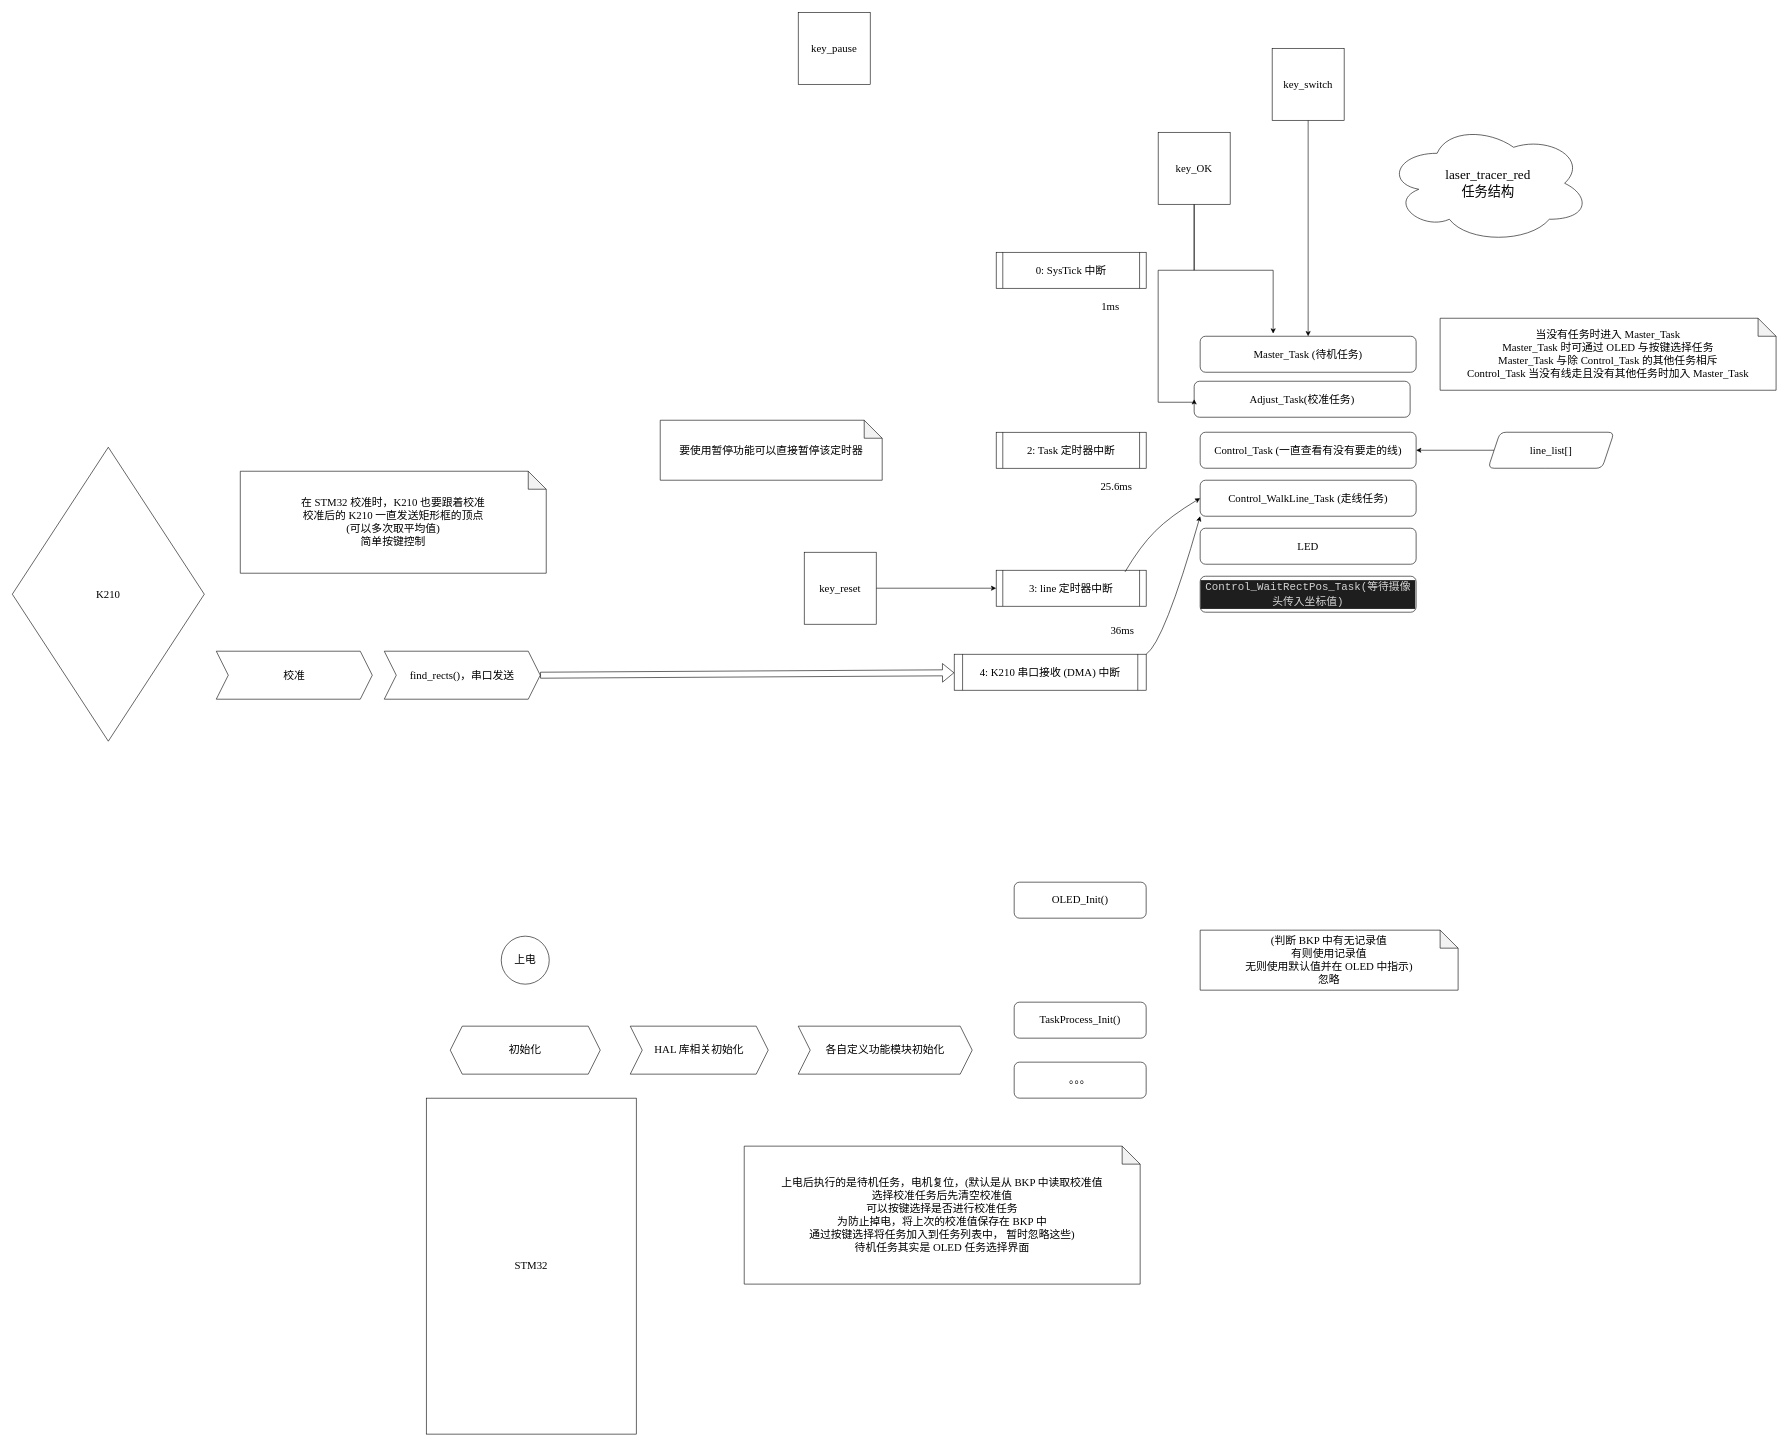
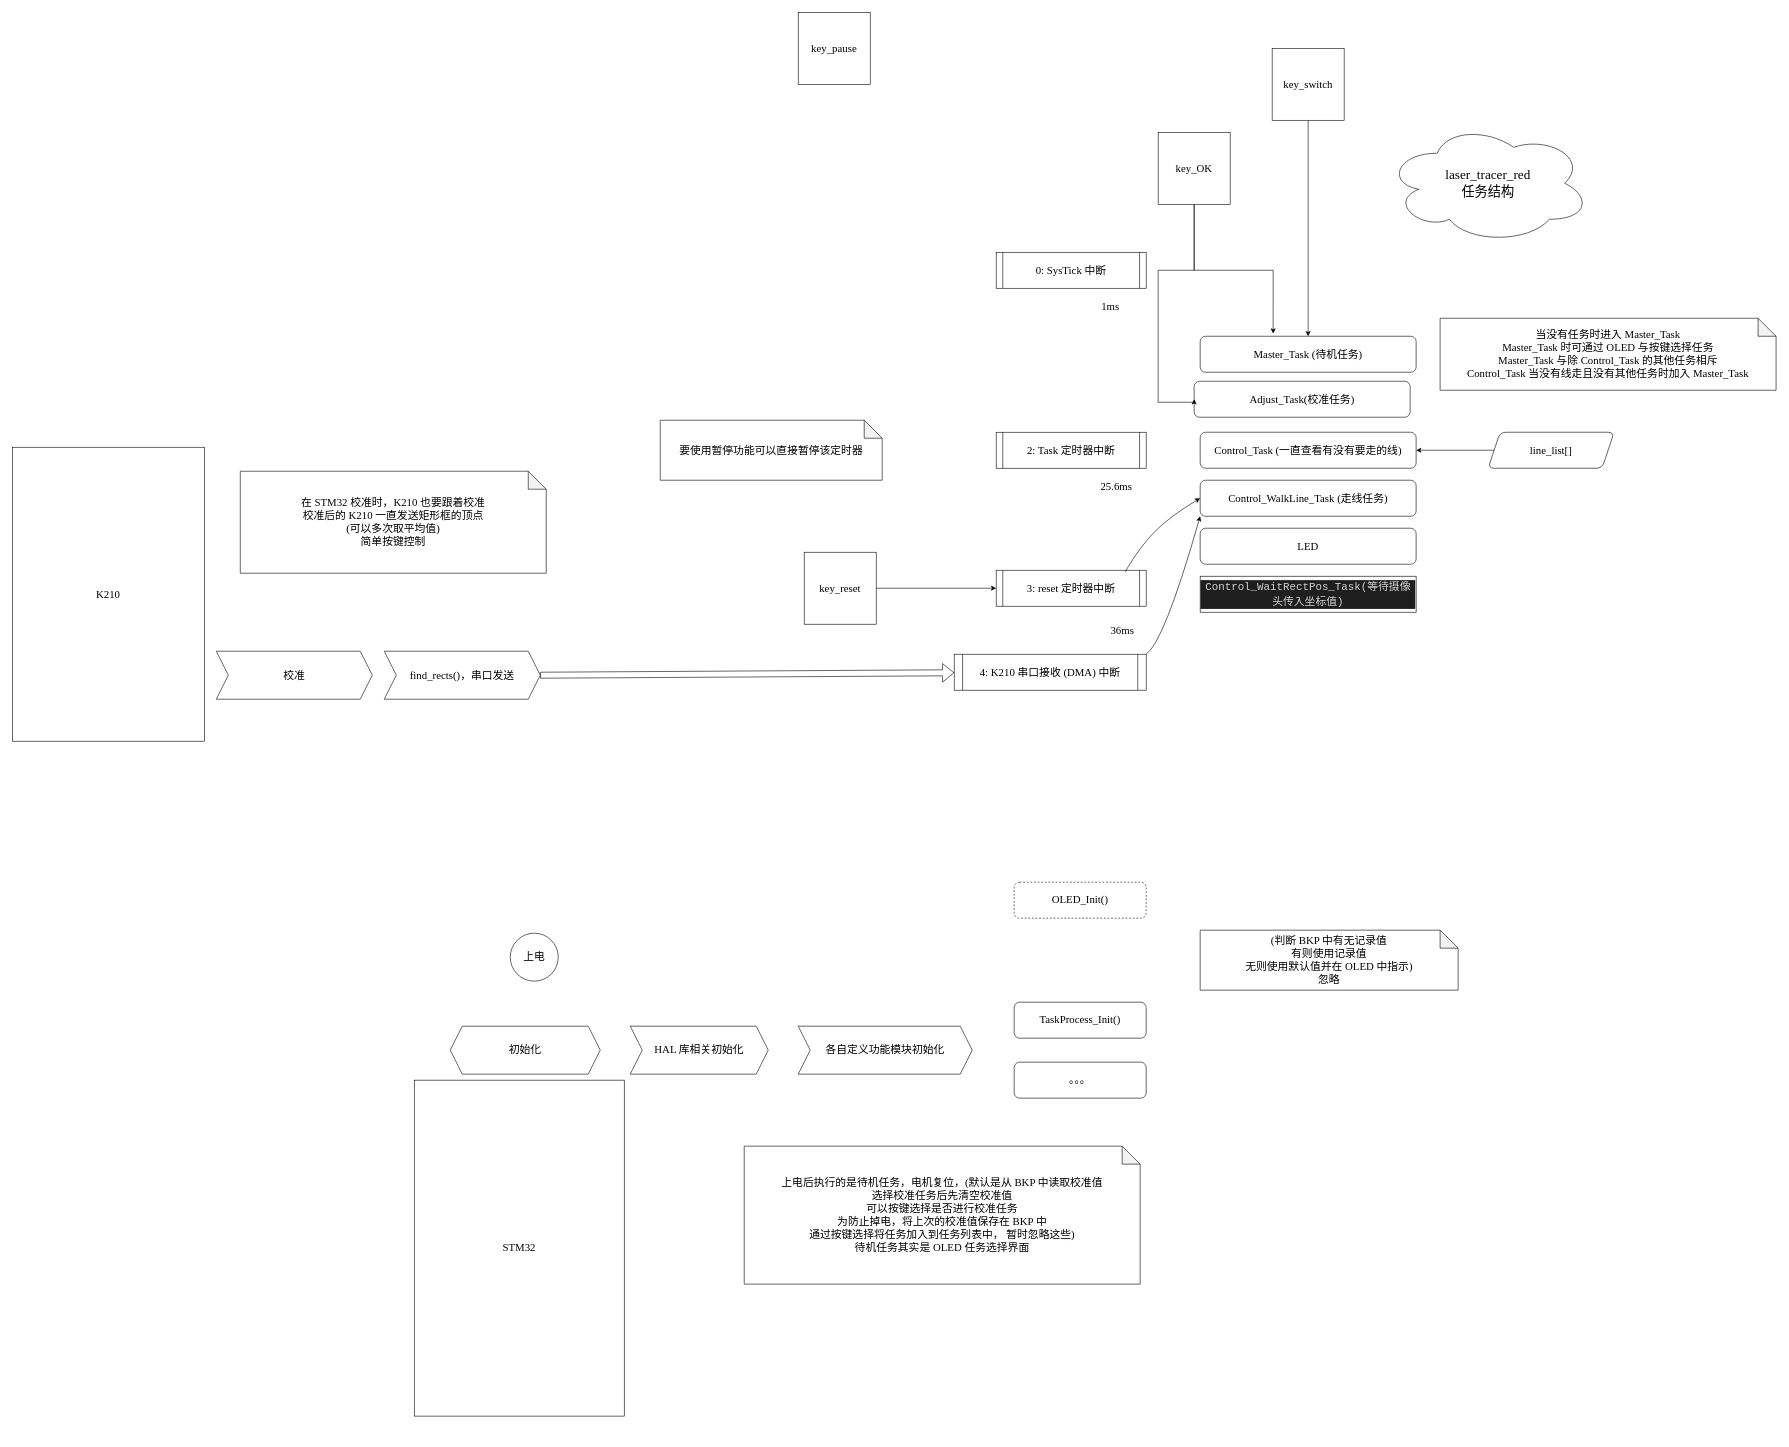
(1071, 588) -> (1071, 588)
(108, 594) -> (108, 594)
(1308, 594) -> (1308, 594)
(1080, 900) -> (1080, 900)
(525, 960) -> (534, 957)
(531, 1266) -> (519, 1248)
